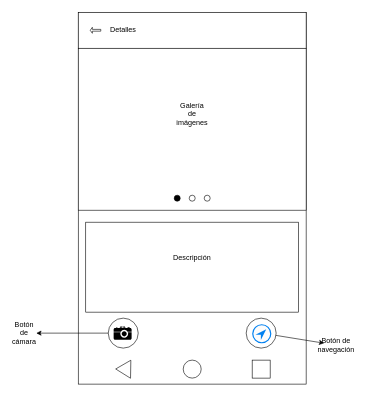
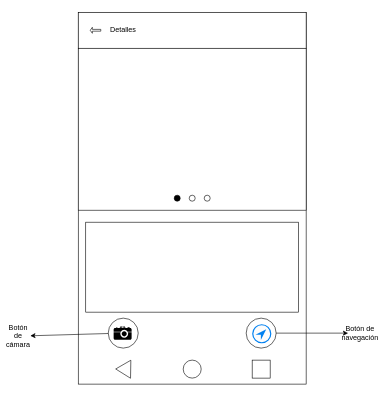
(192, 114) -> none
(192, 258) -> none
(24, 333) -> (18, 336)
(336, 345) -> (360, 333)
